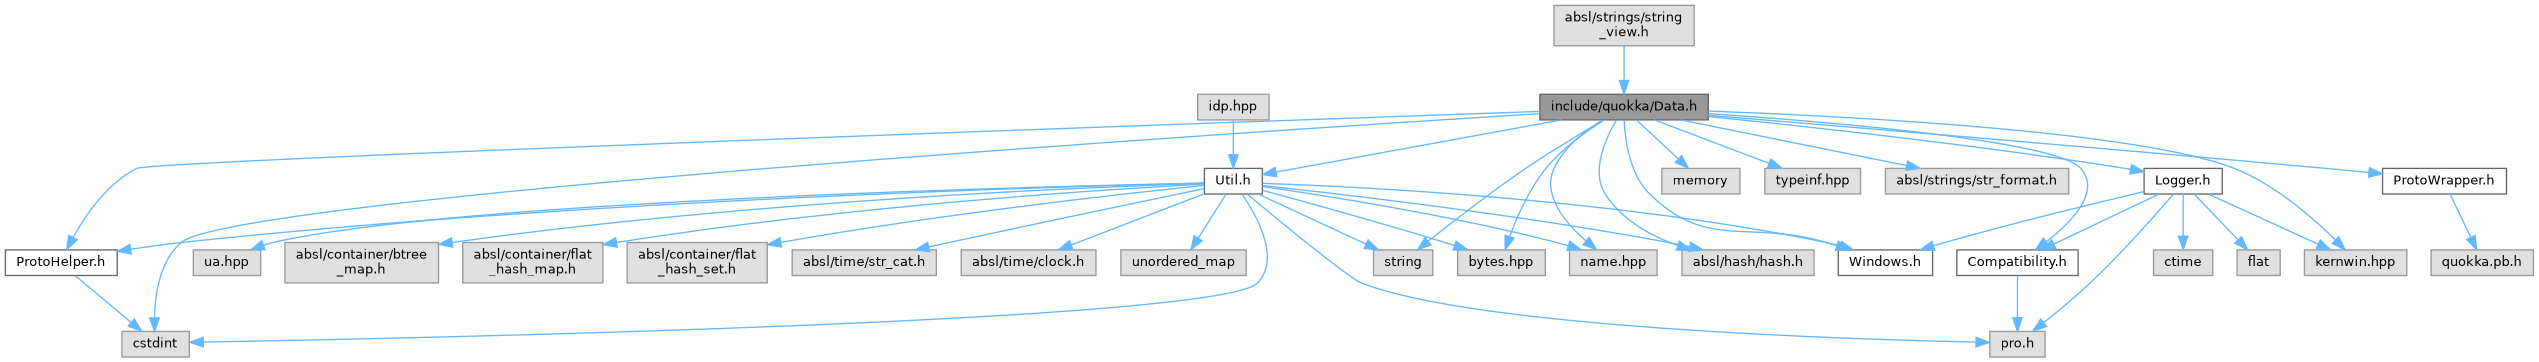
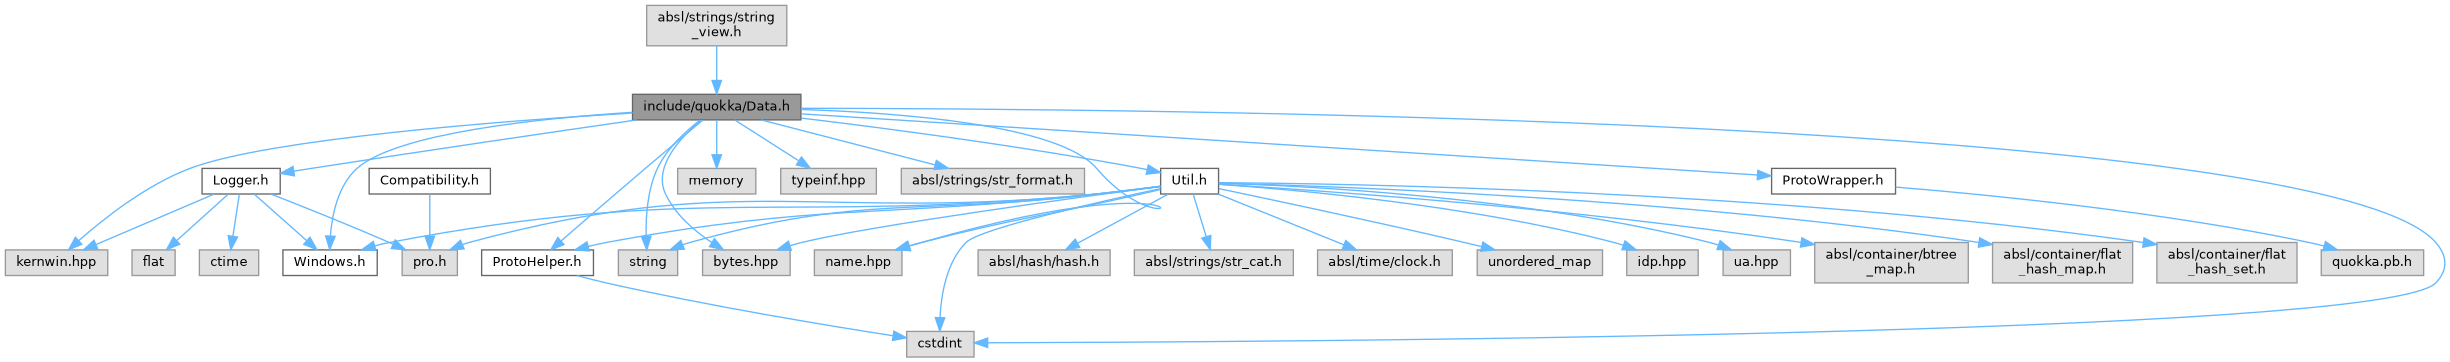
(1942, 135) -> none
(1233, 142) -> (1453, 210)
(1609, 199) -> none
(2107, 219) -> none
(864, 263) -> (1214, 263)
